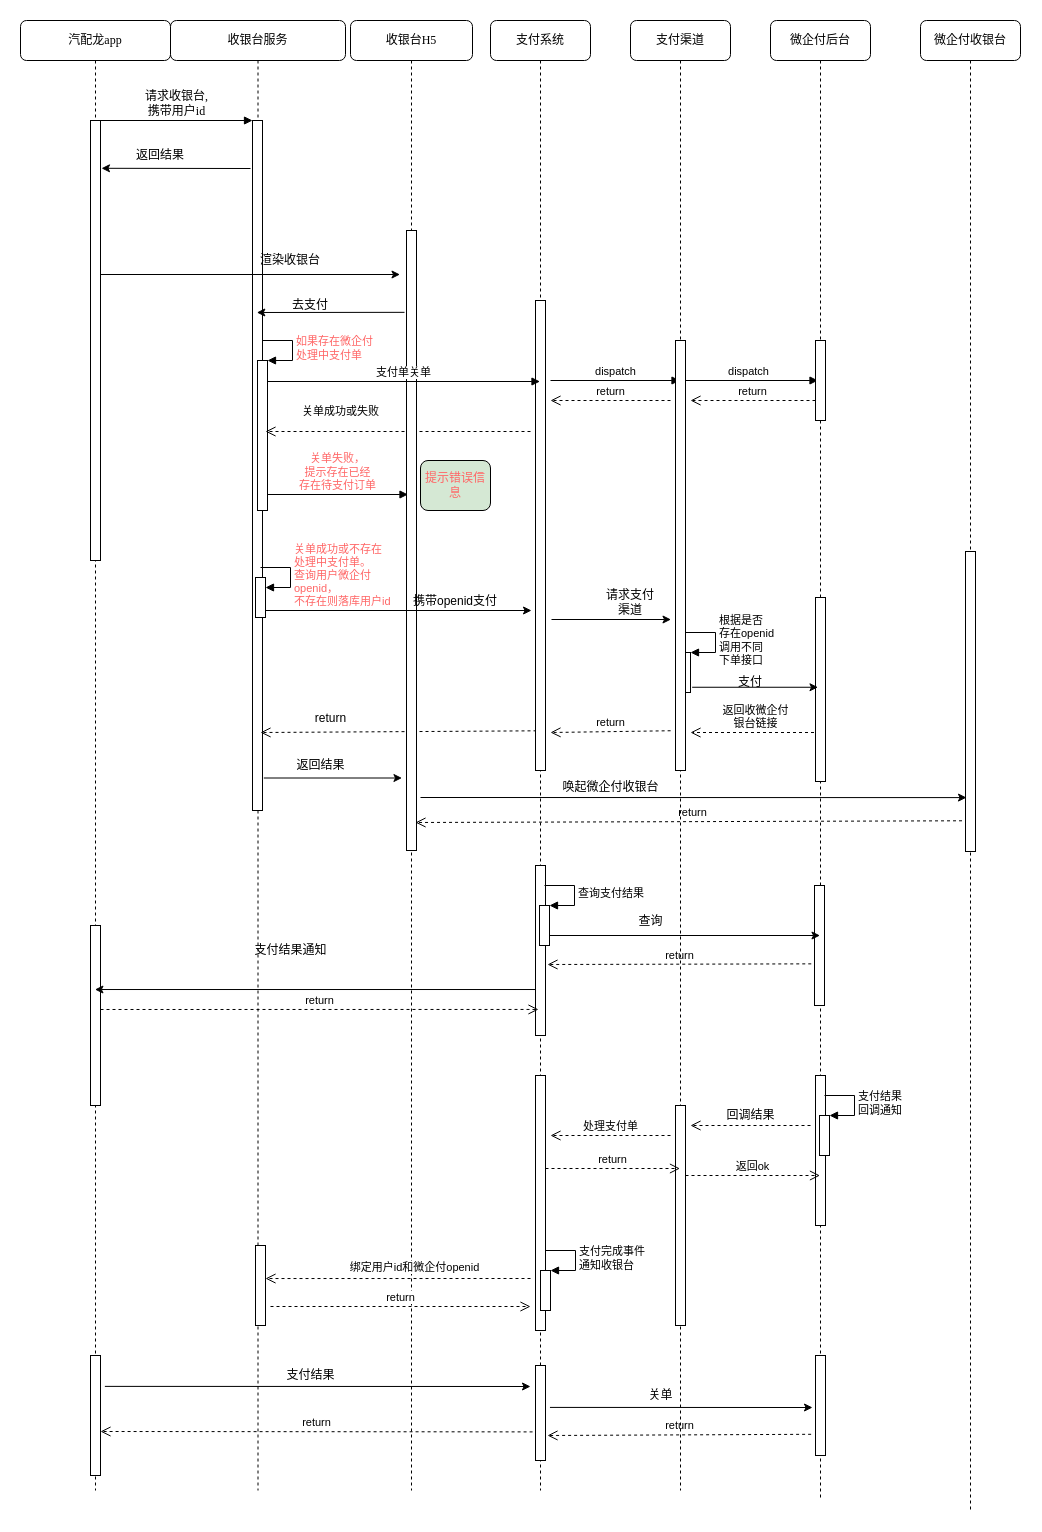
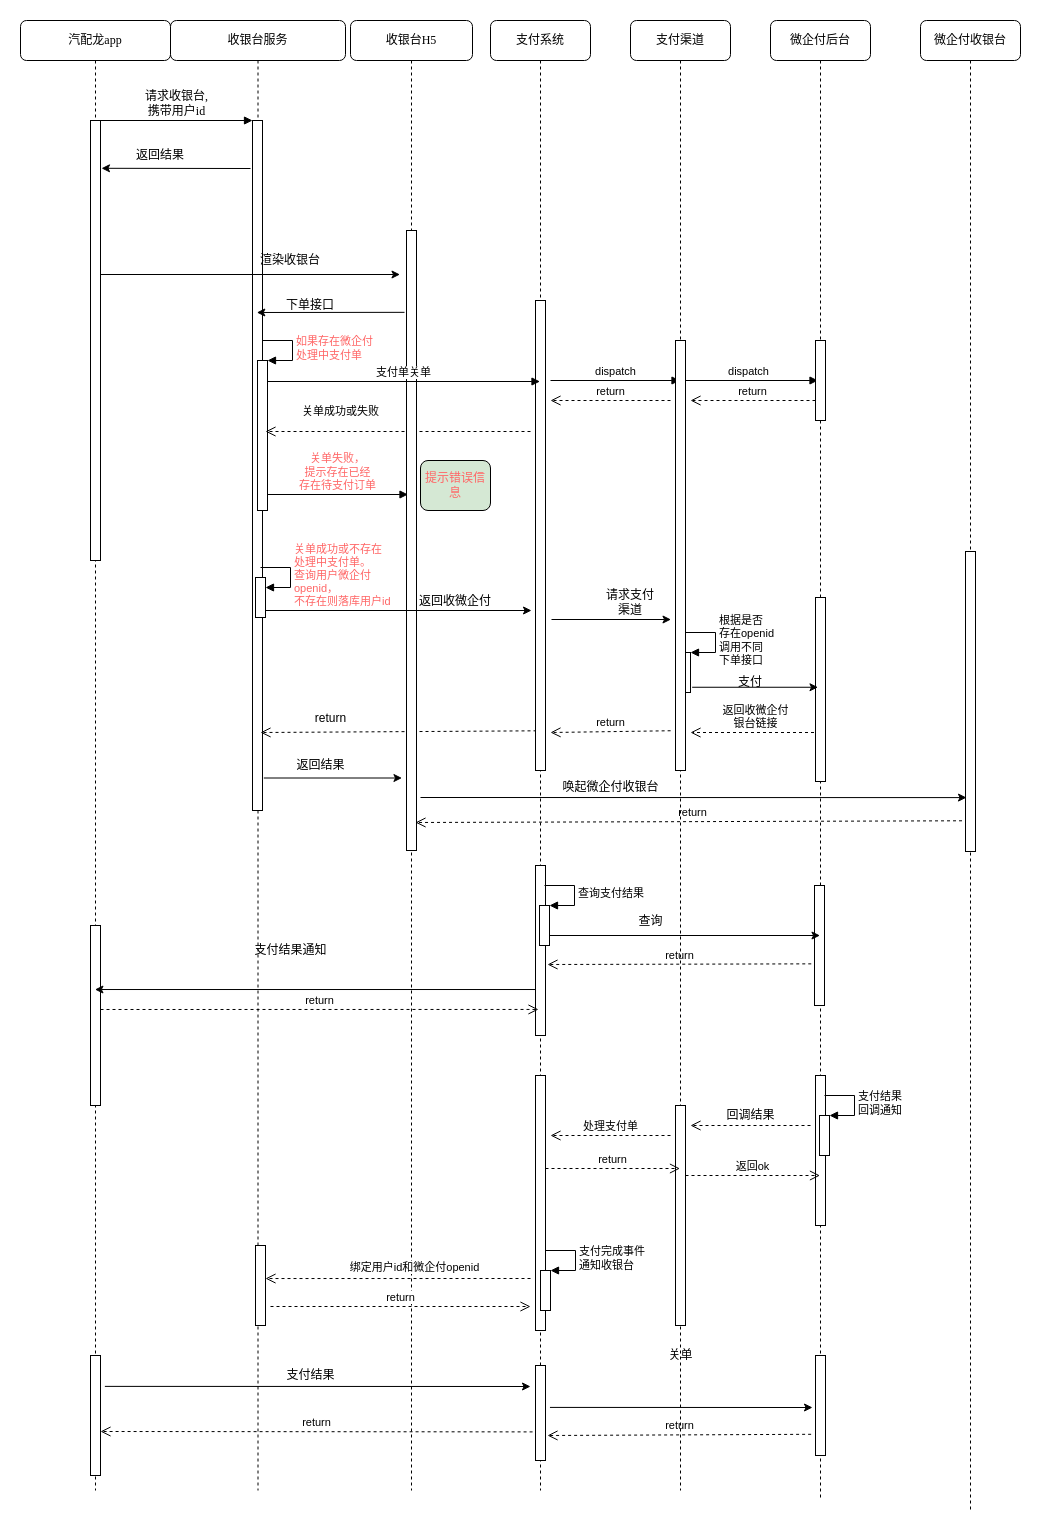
(311, 306) -> (311, 306)
(456, 602) -> (456, 602)
(661, 1396) -> (681, 1356)
